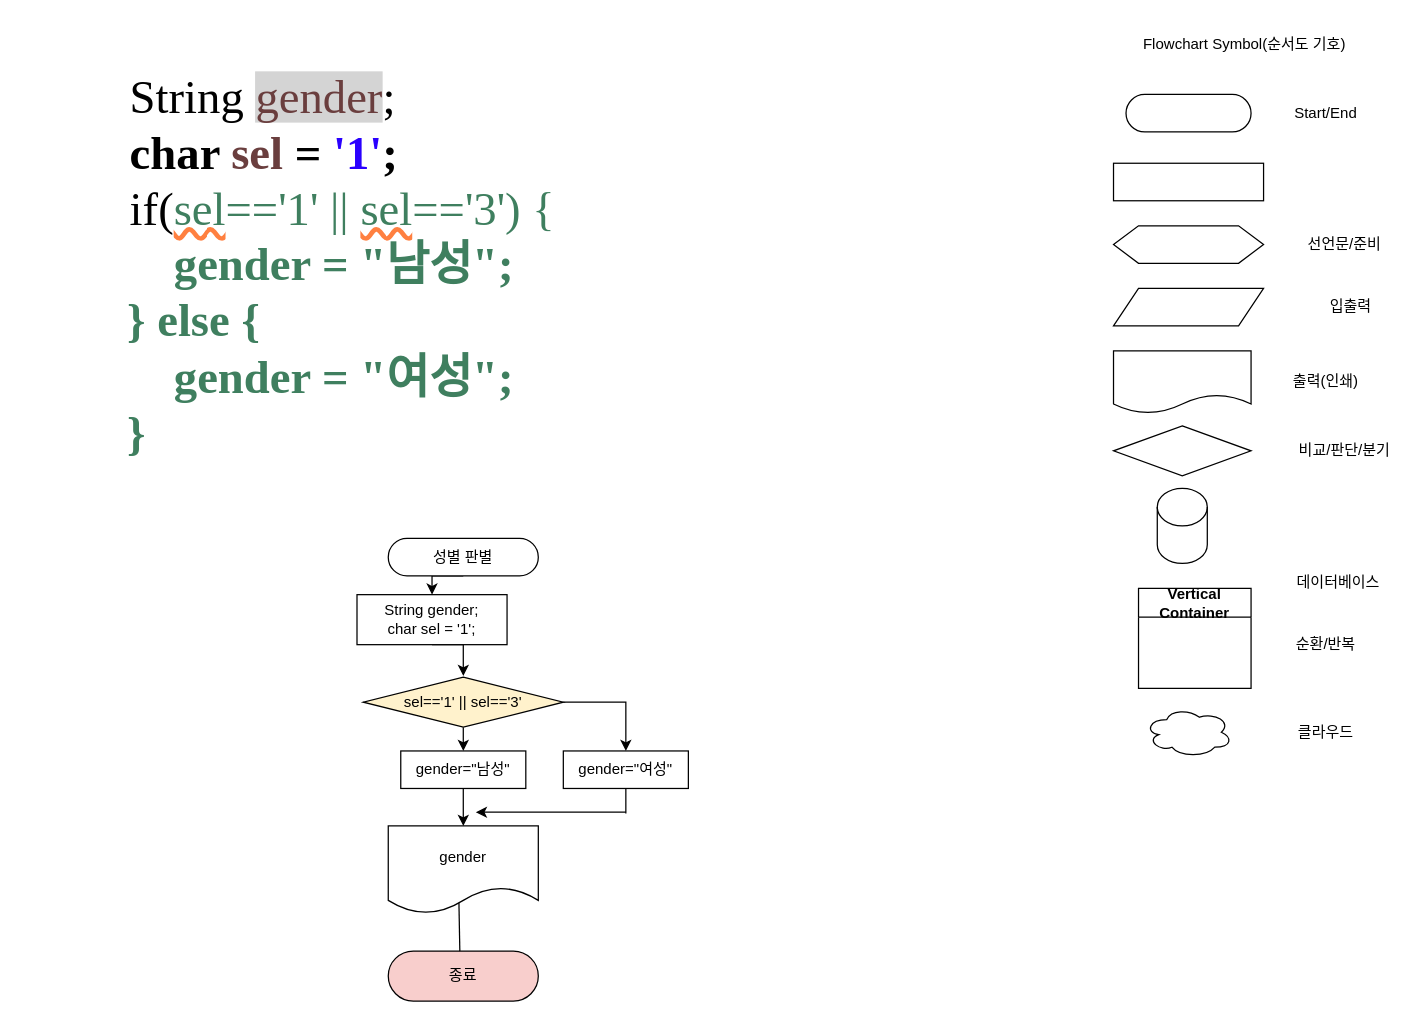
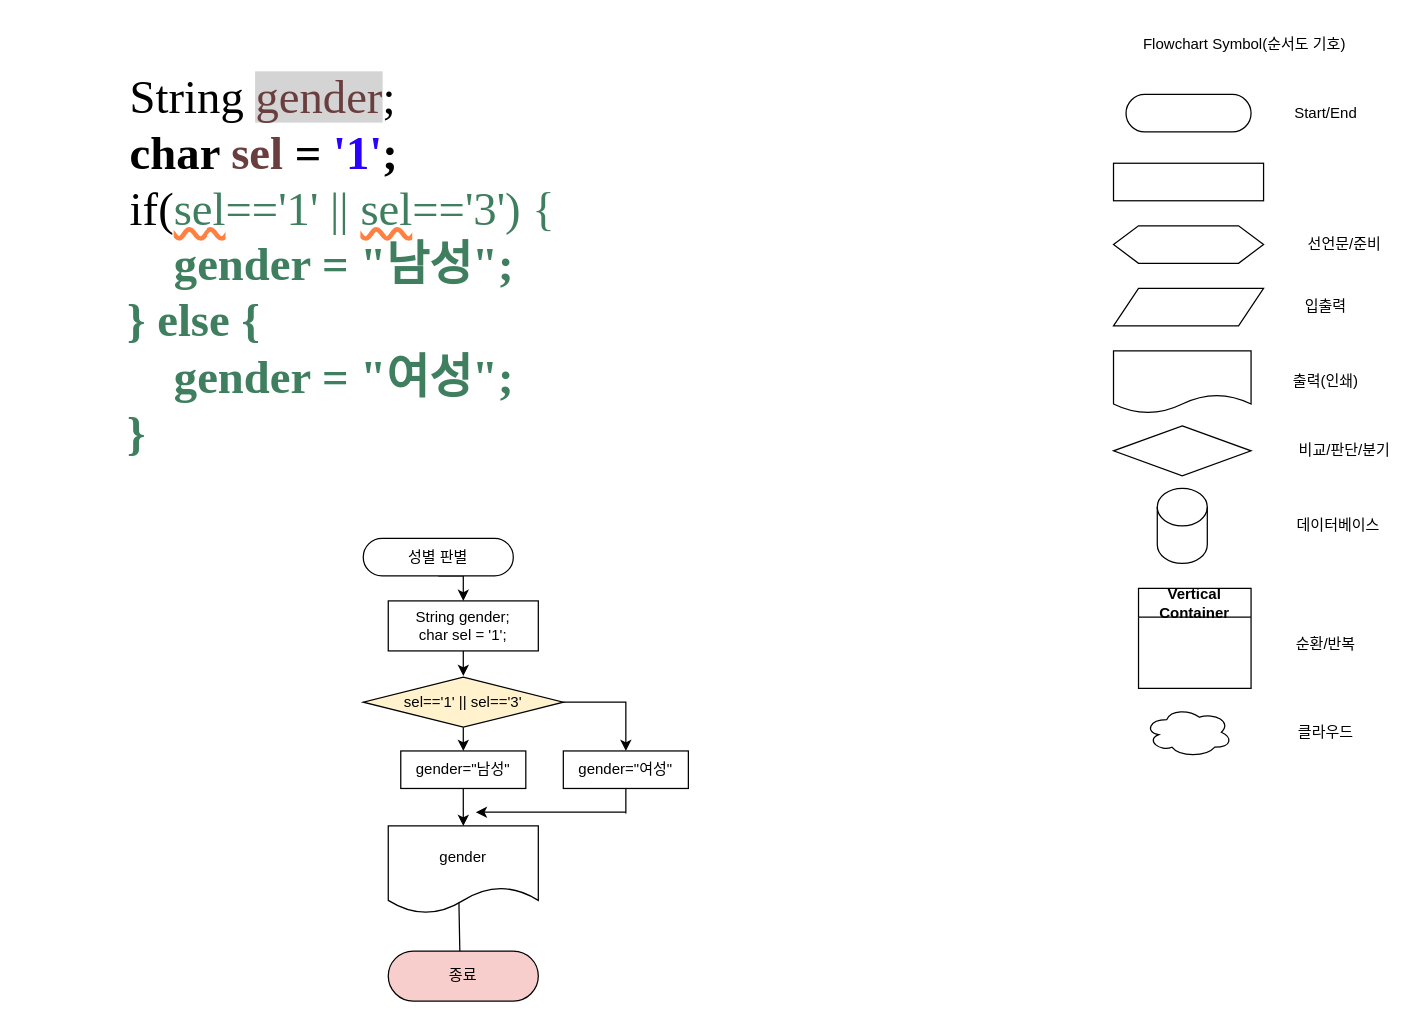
(1351, 307) -> (1326, 307)
(463, 557) -> (438, 557)
(1338, 582) -> (1338, 526)
(432, 619) -> (463, 626)
